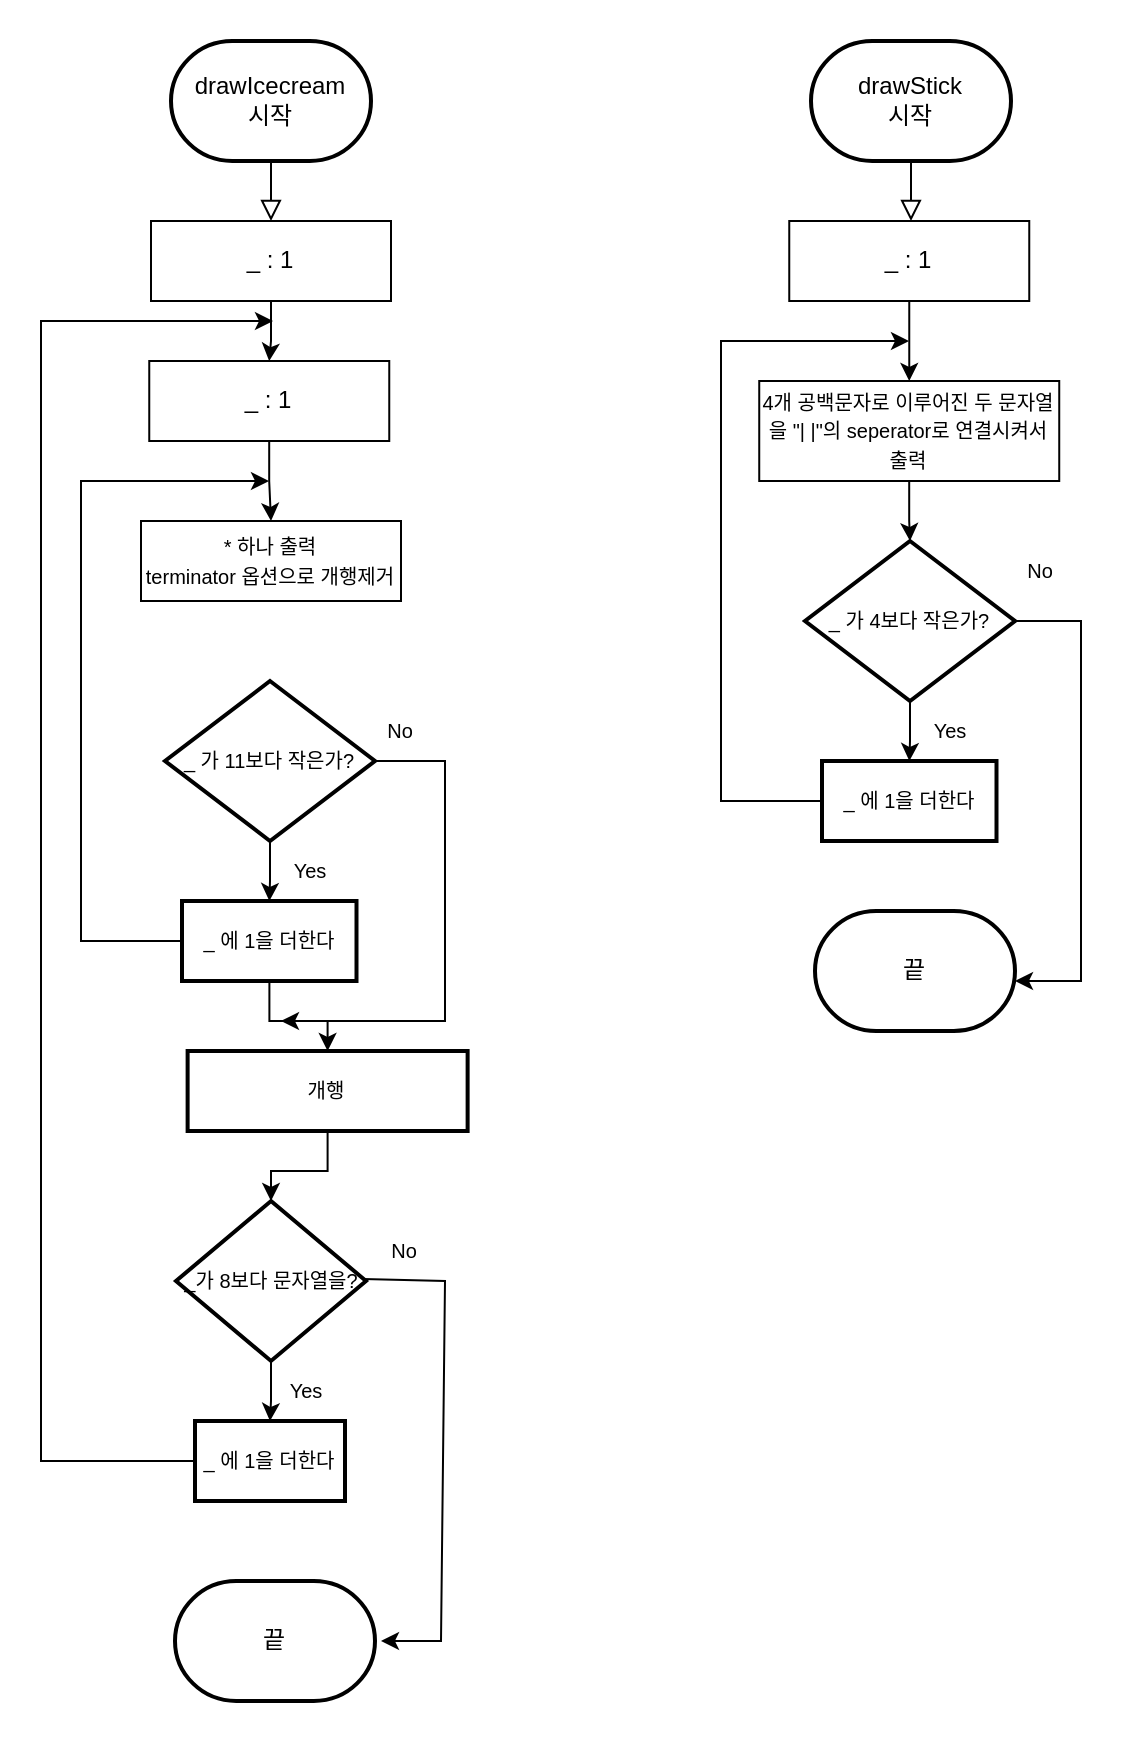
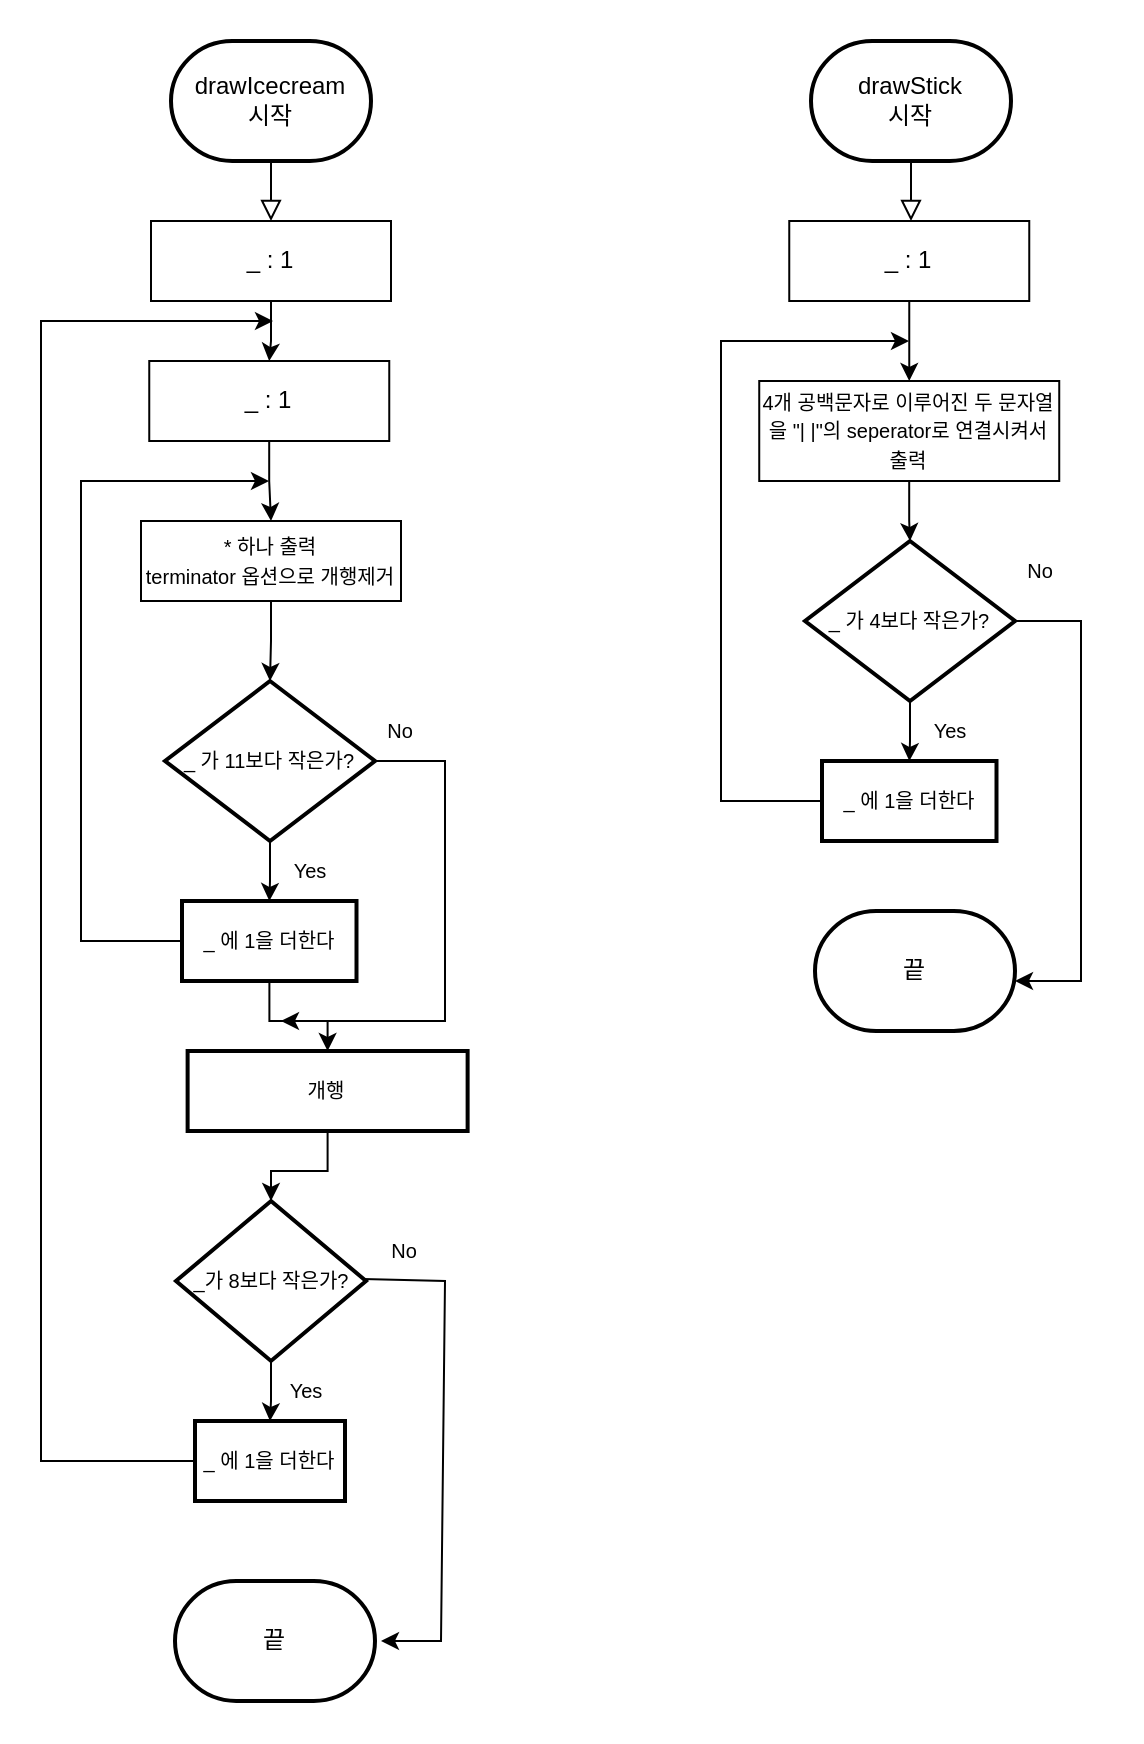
none -> (271, 634)
(272, 1281) -> (272, 1281)
